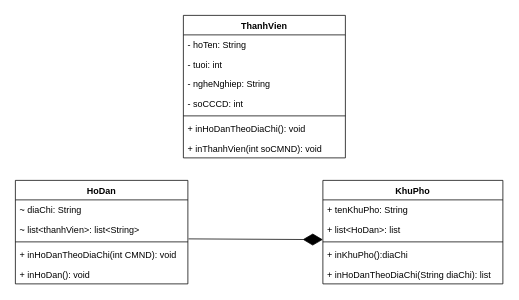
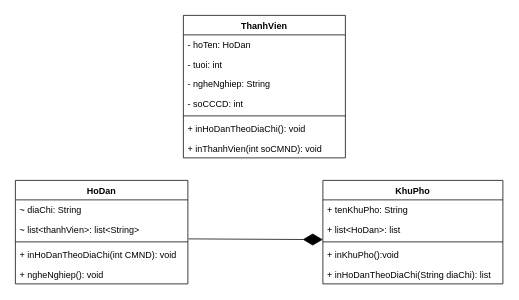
(221, 45) -> (219, 45)
(369, 255) -> (365, 255)
(56, 275) -> (64, 275)
